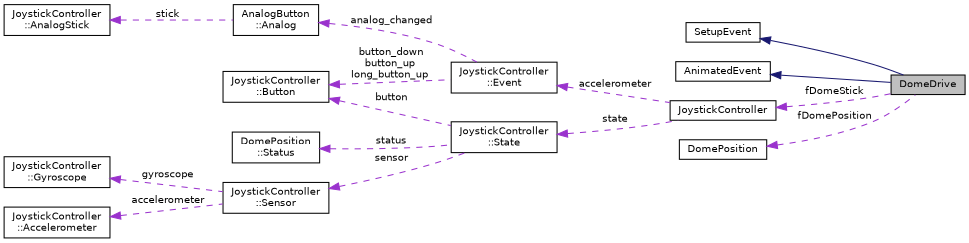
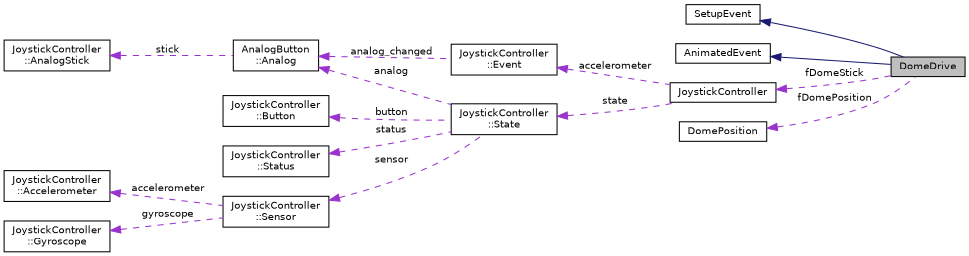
(395, 82) -> none
none -> (390, 87)
(276, 147) -> (276, 161)
